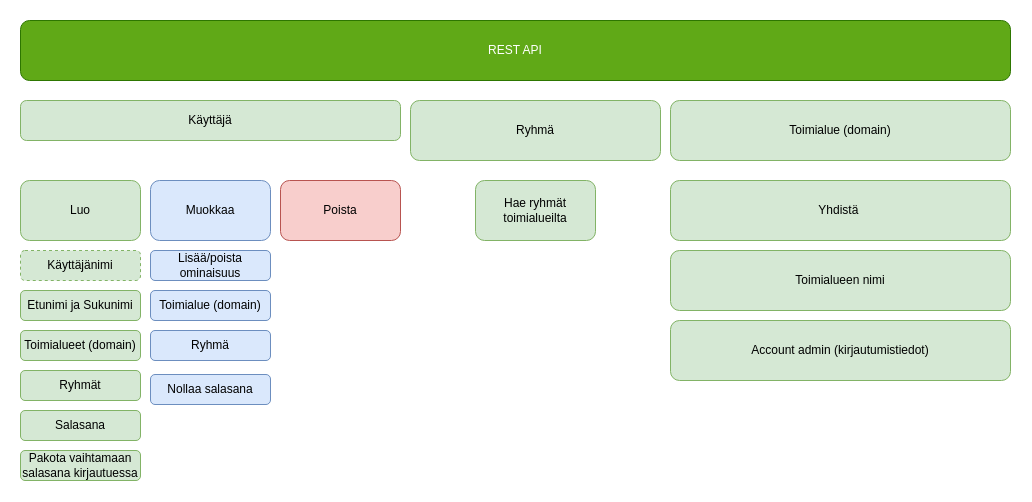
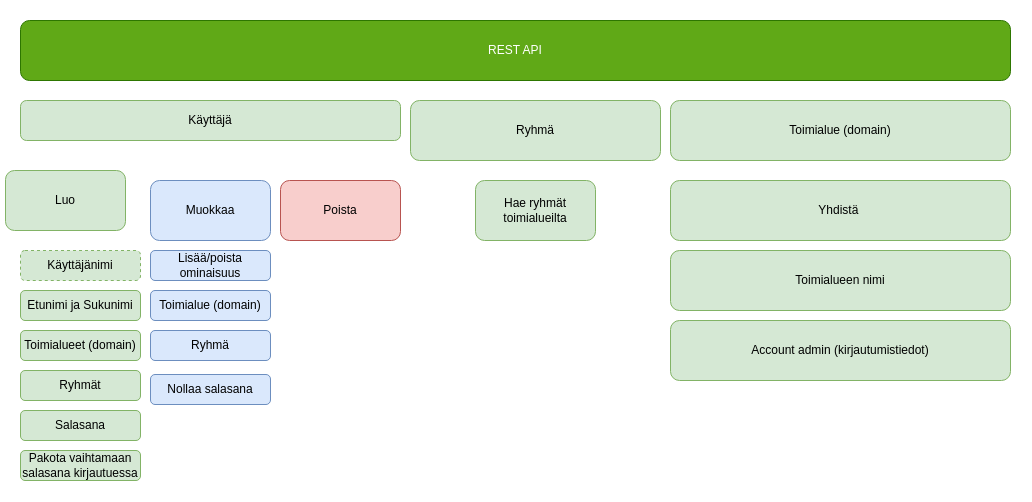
(81, 211) -> (66, 201)
